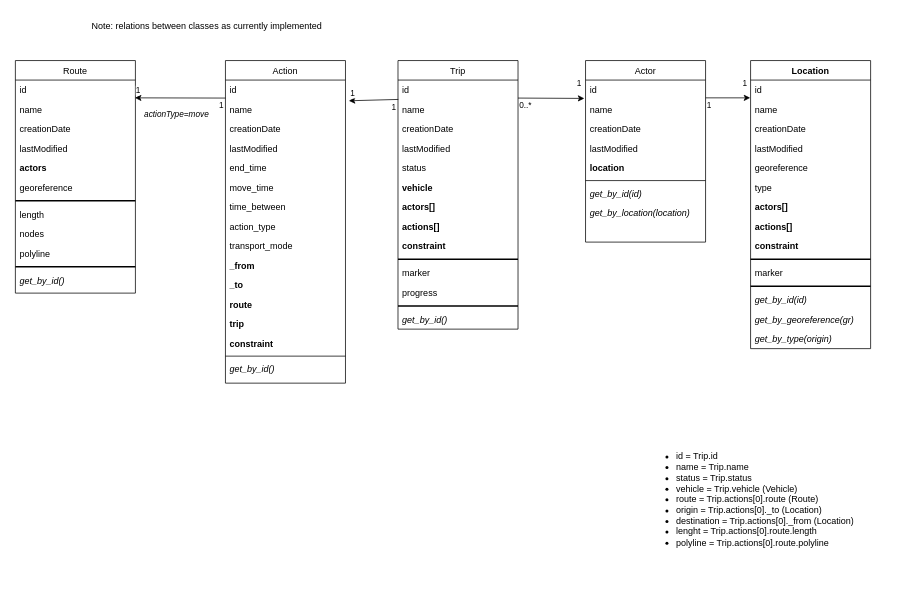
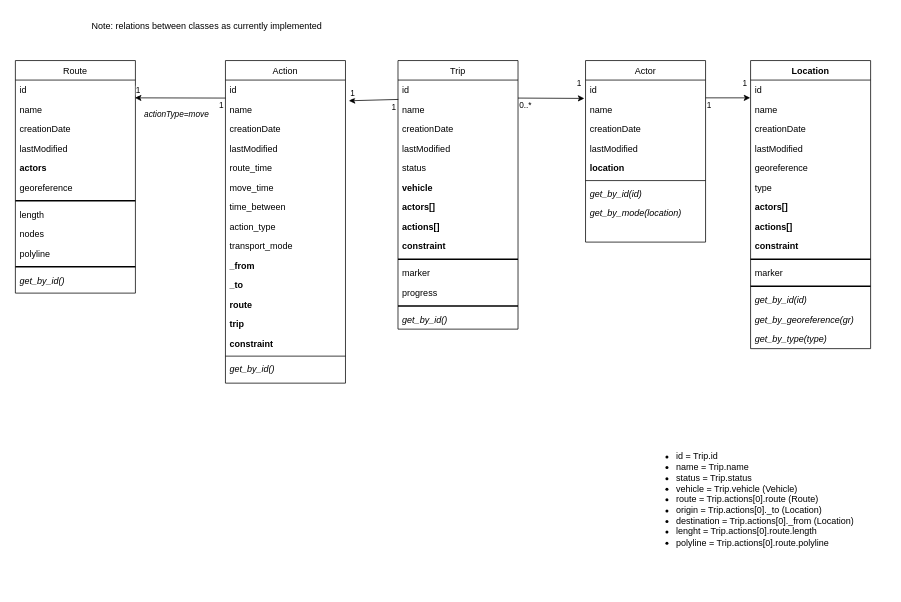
(248, 168) -> (254, 168)
(648, 213) -> (640, 213)
(800, 339) -> (797, 339)
